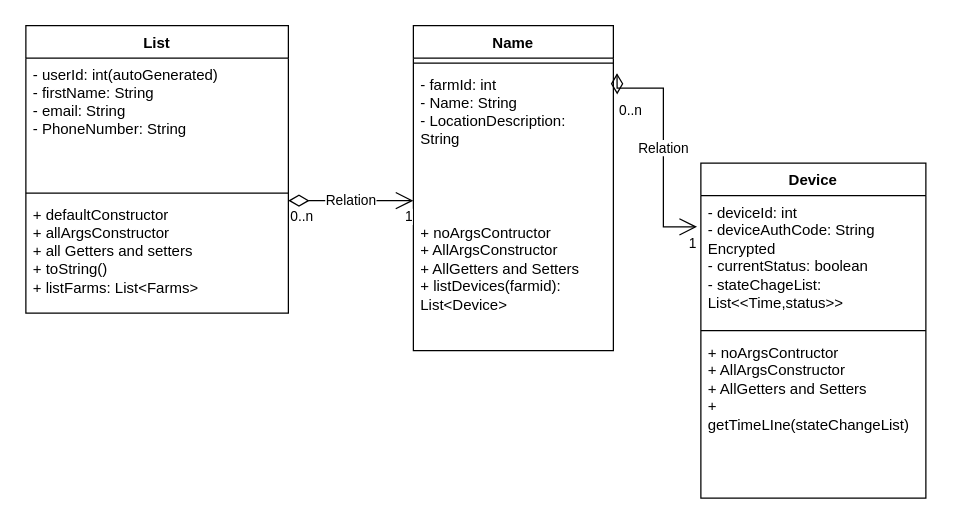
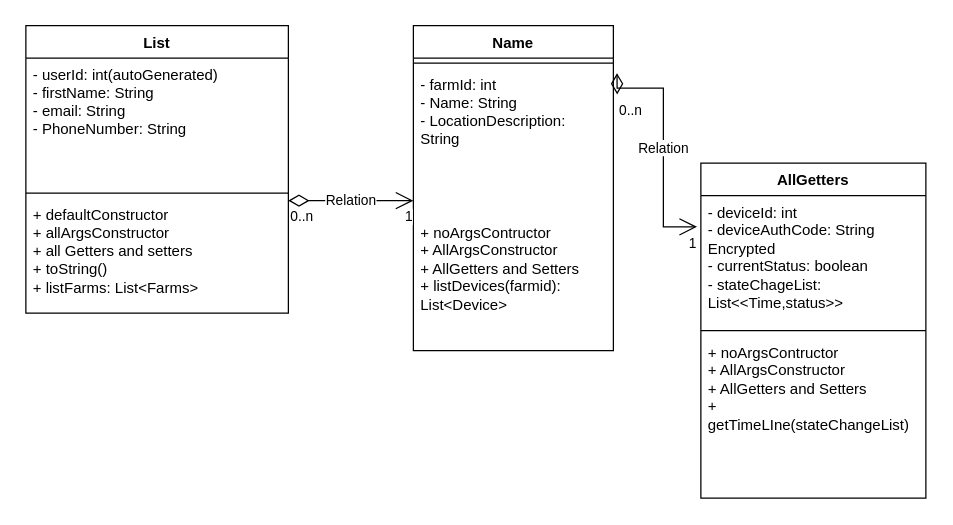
(813, 181) -> (813, 181)
